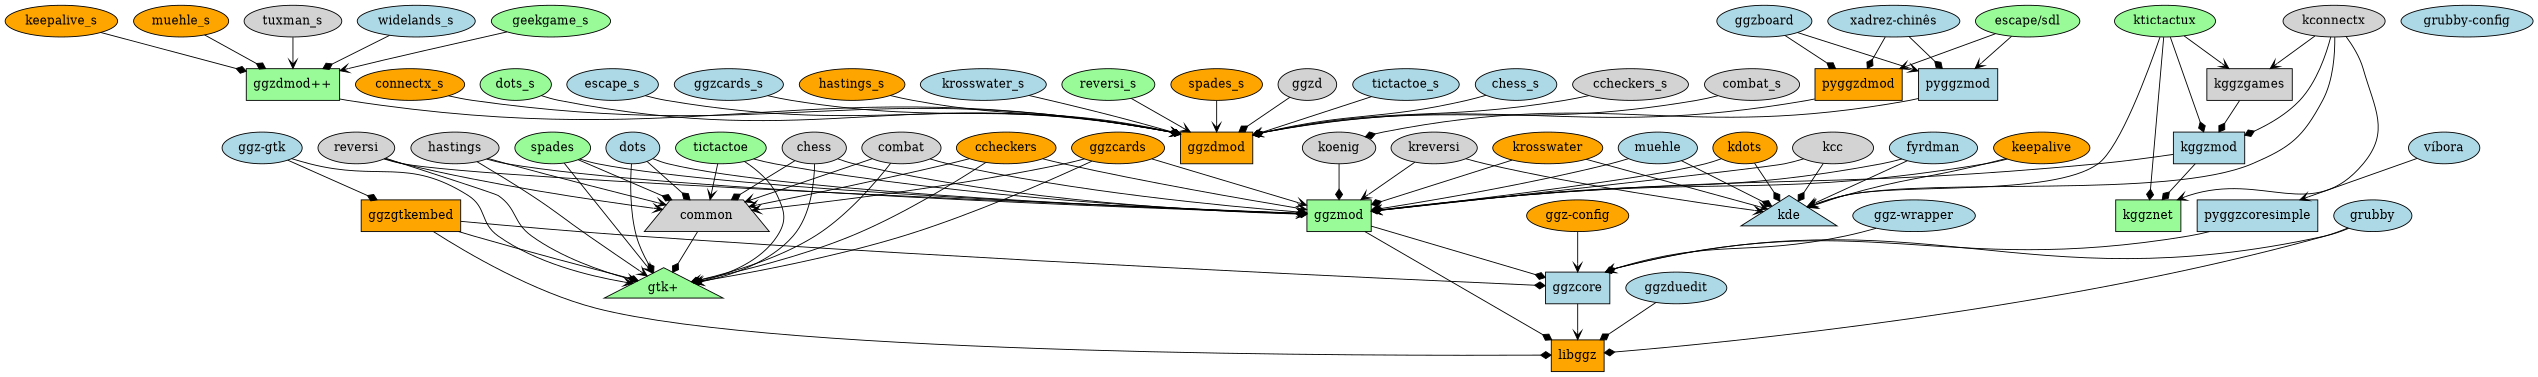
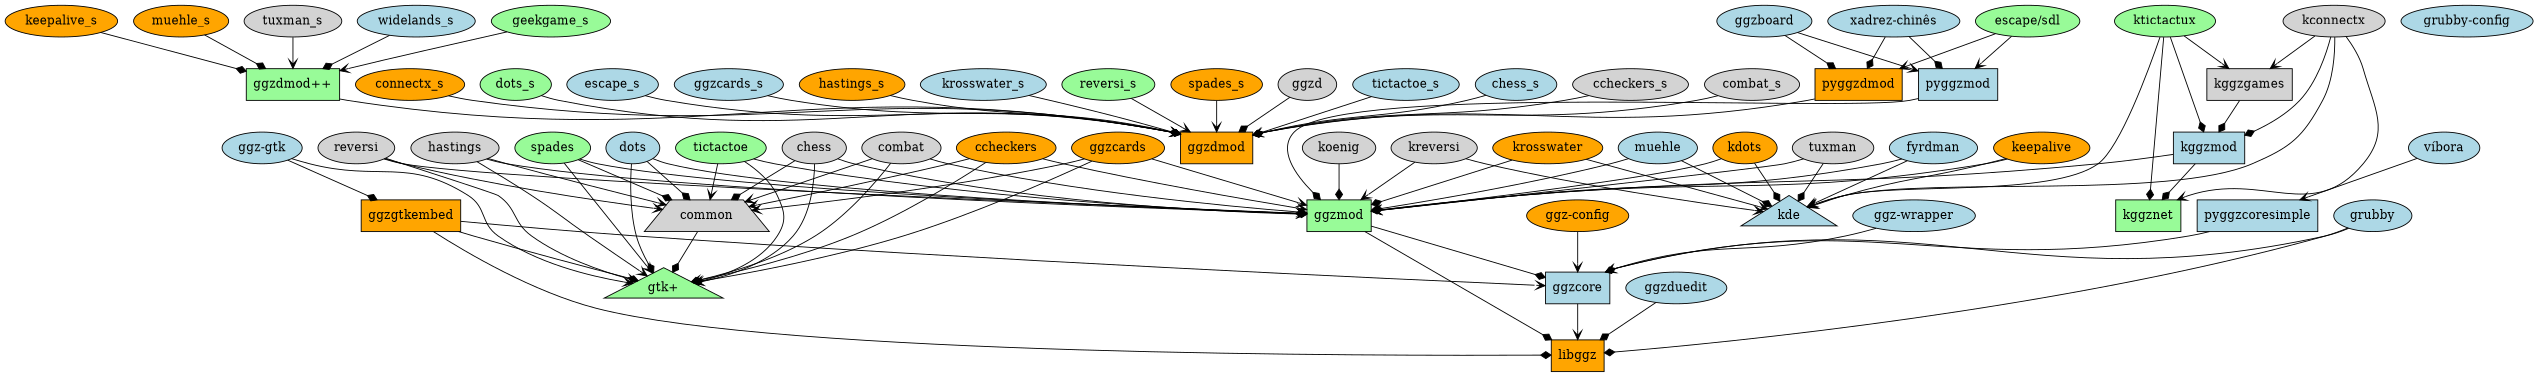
(1729, 117) -> (1587, 102)
(1833, 148) -> (1833, 148)
(997, 258) -> (997, 258)
